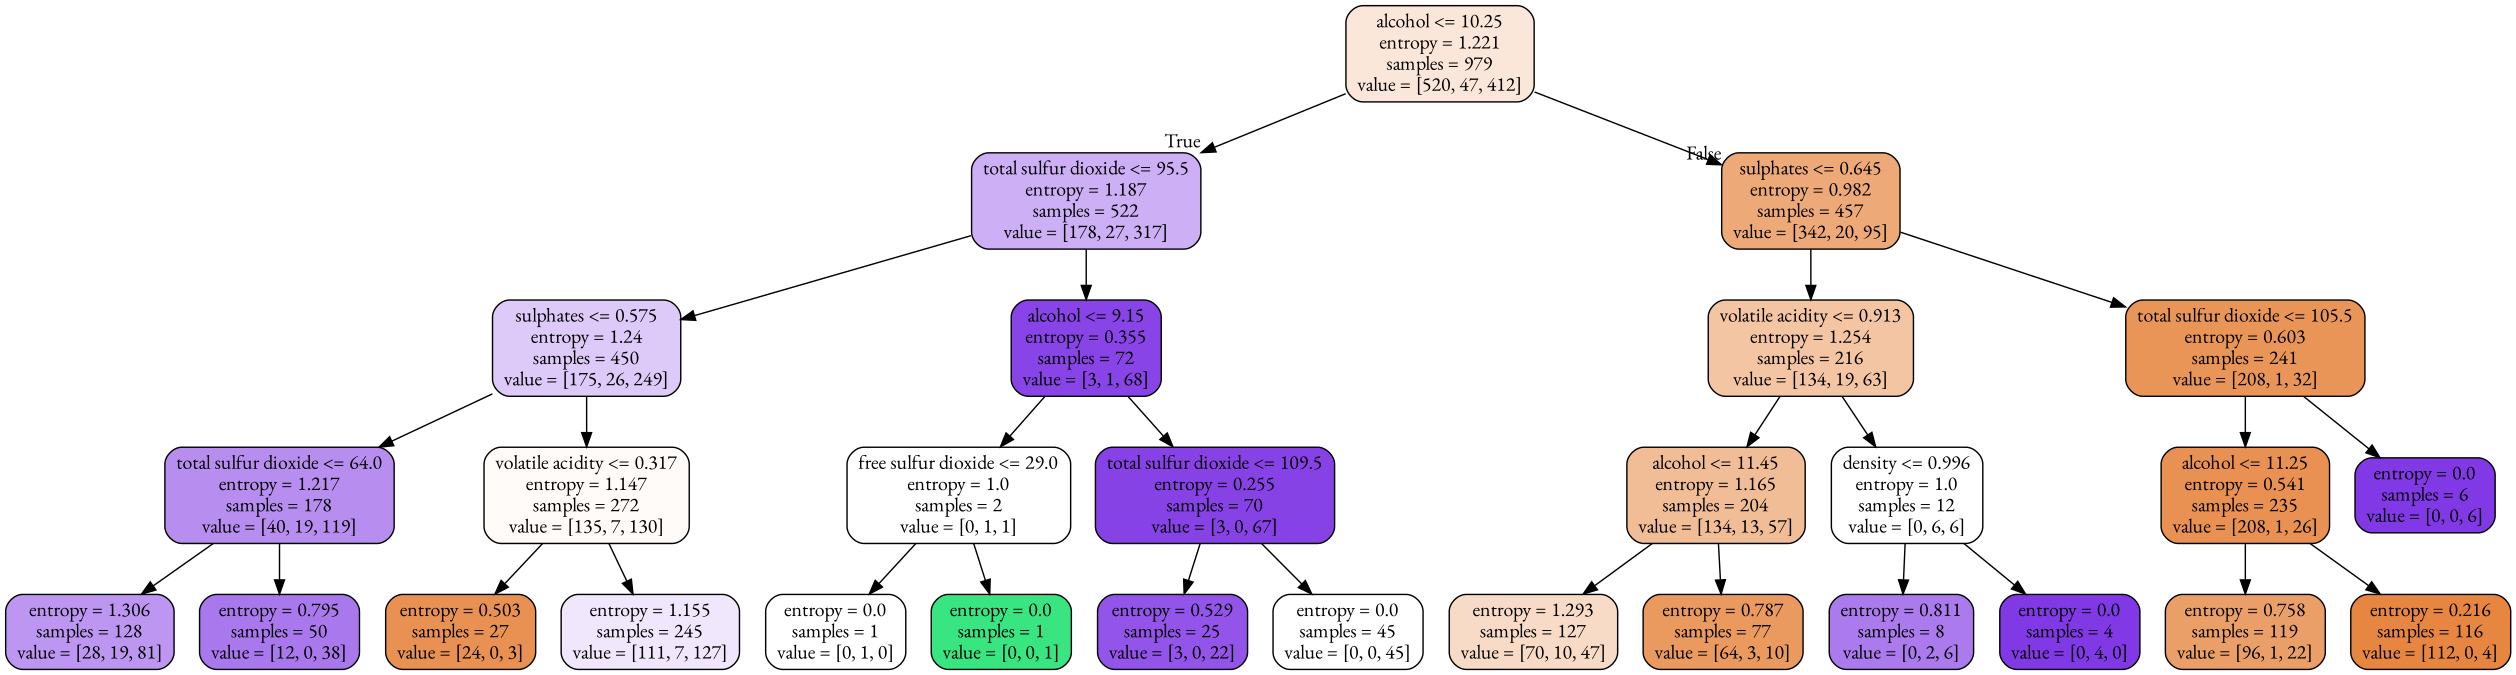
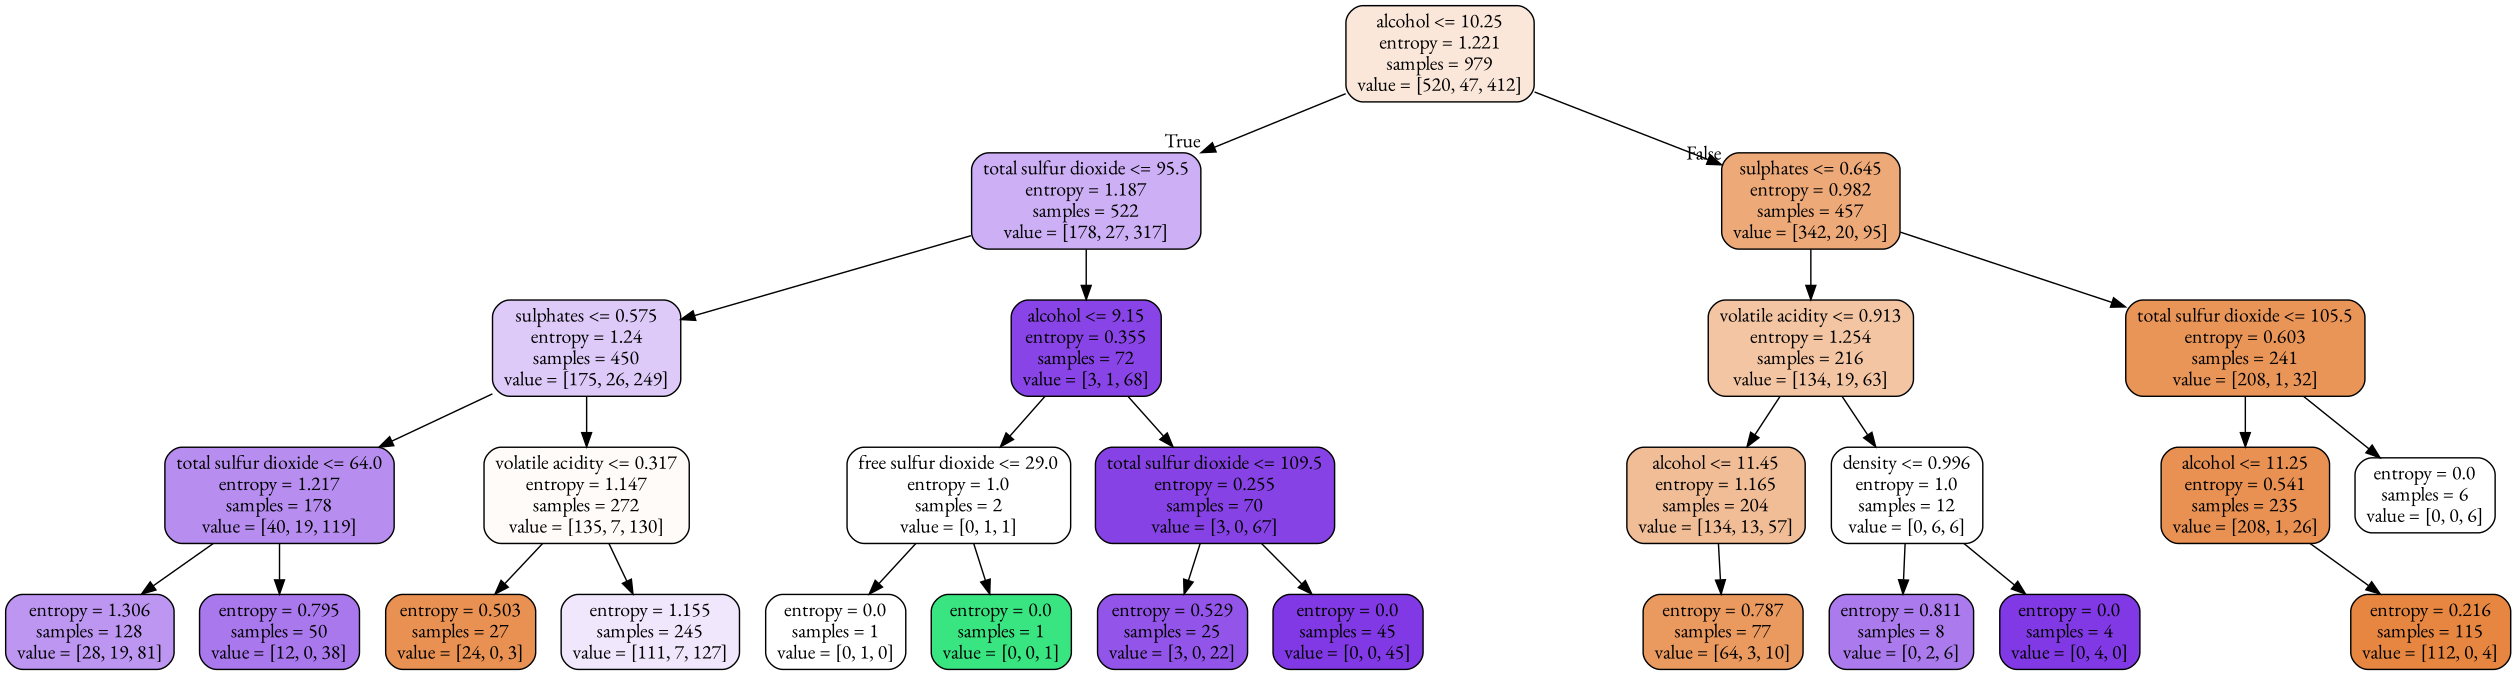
(2425, 495) -> (2425, 495)
(1348, 632) -> (1348, 632)
(1533, 632) -> none
(2245, 632) -> none
(2431, 632) -> (2431, 632)
